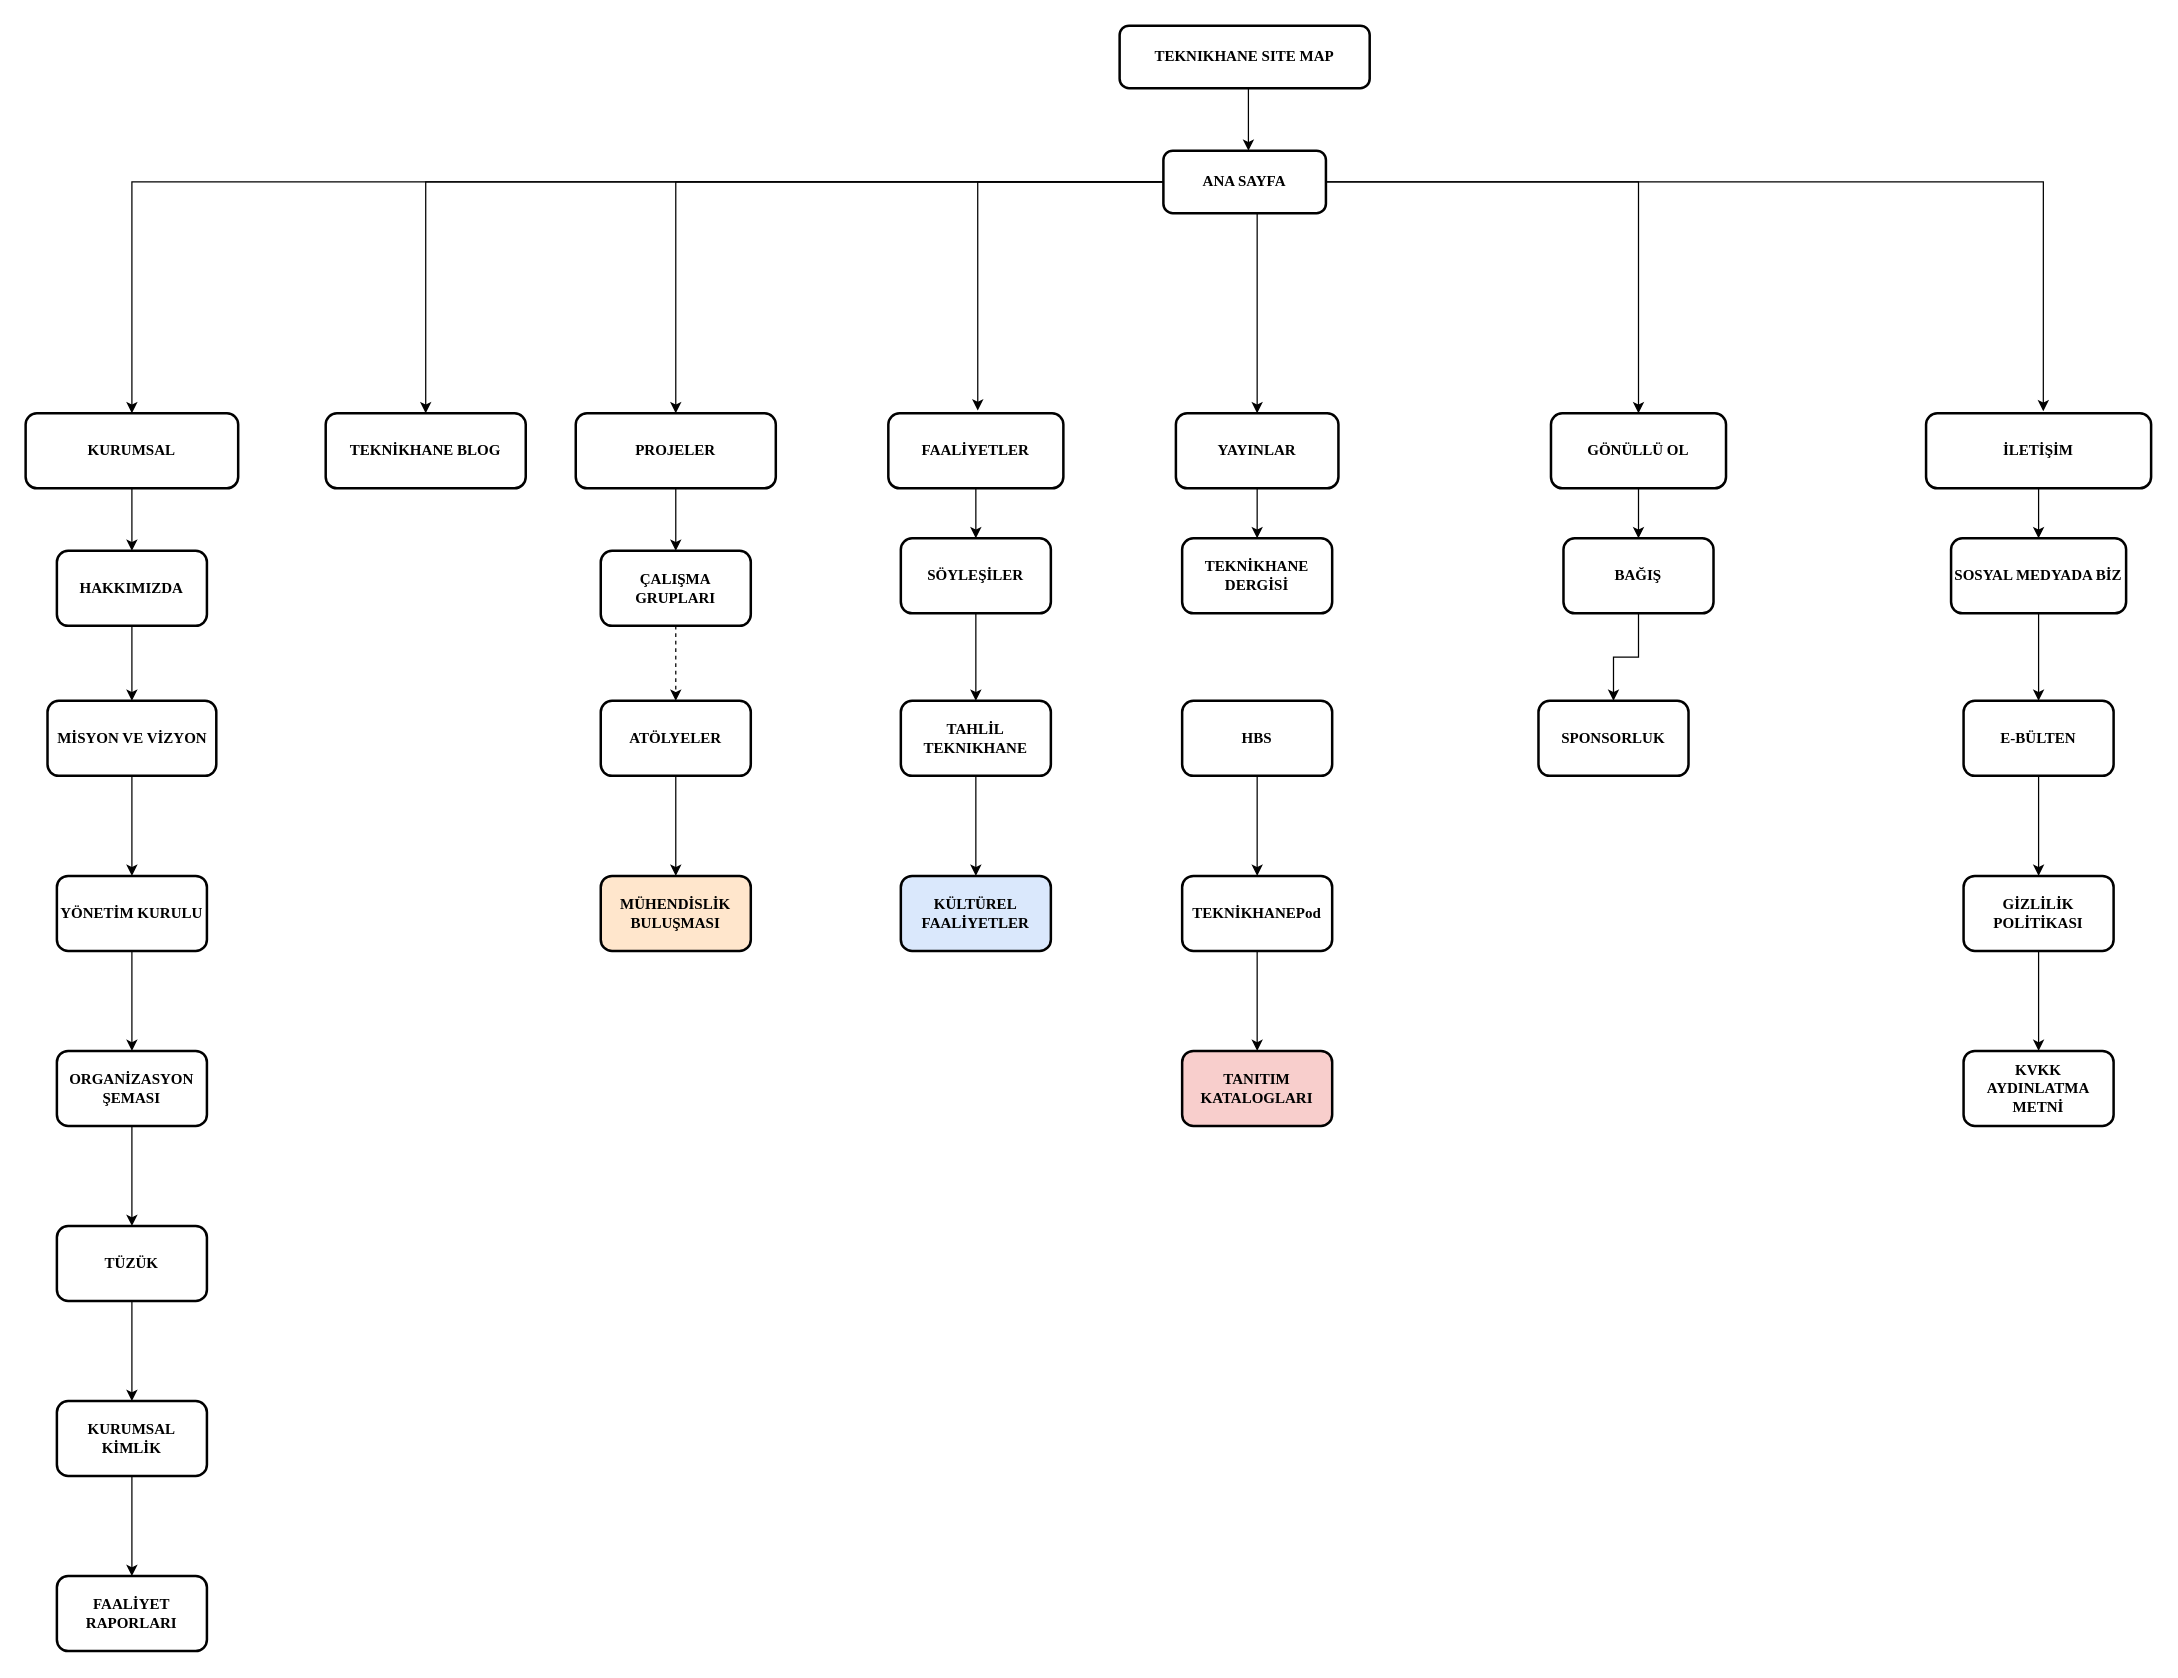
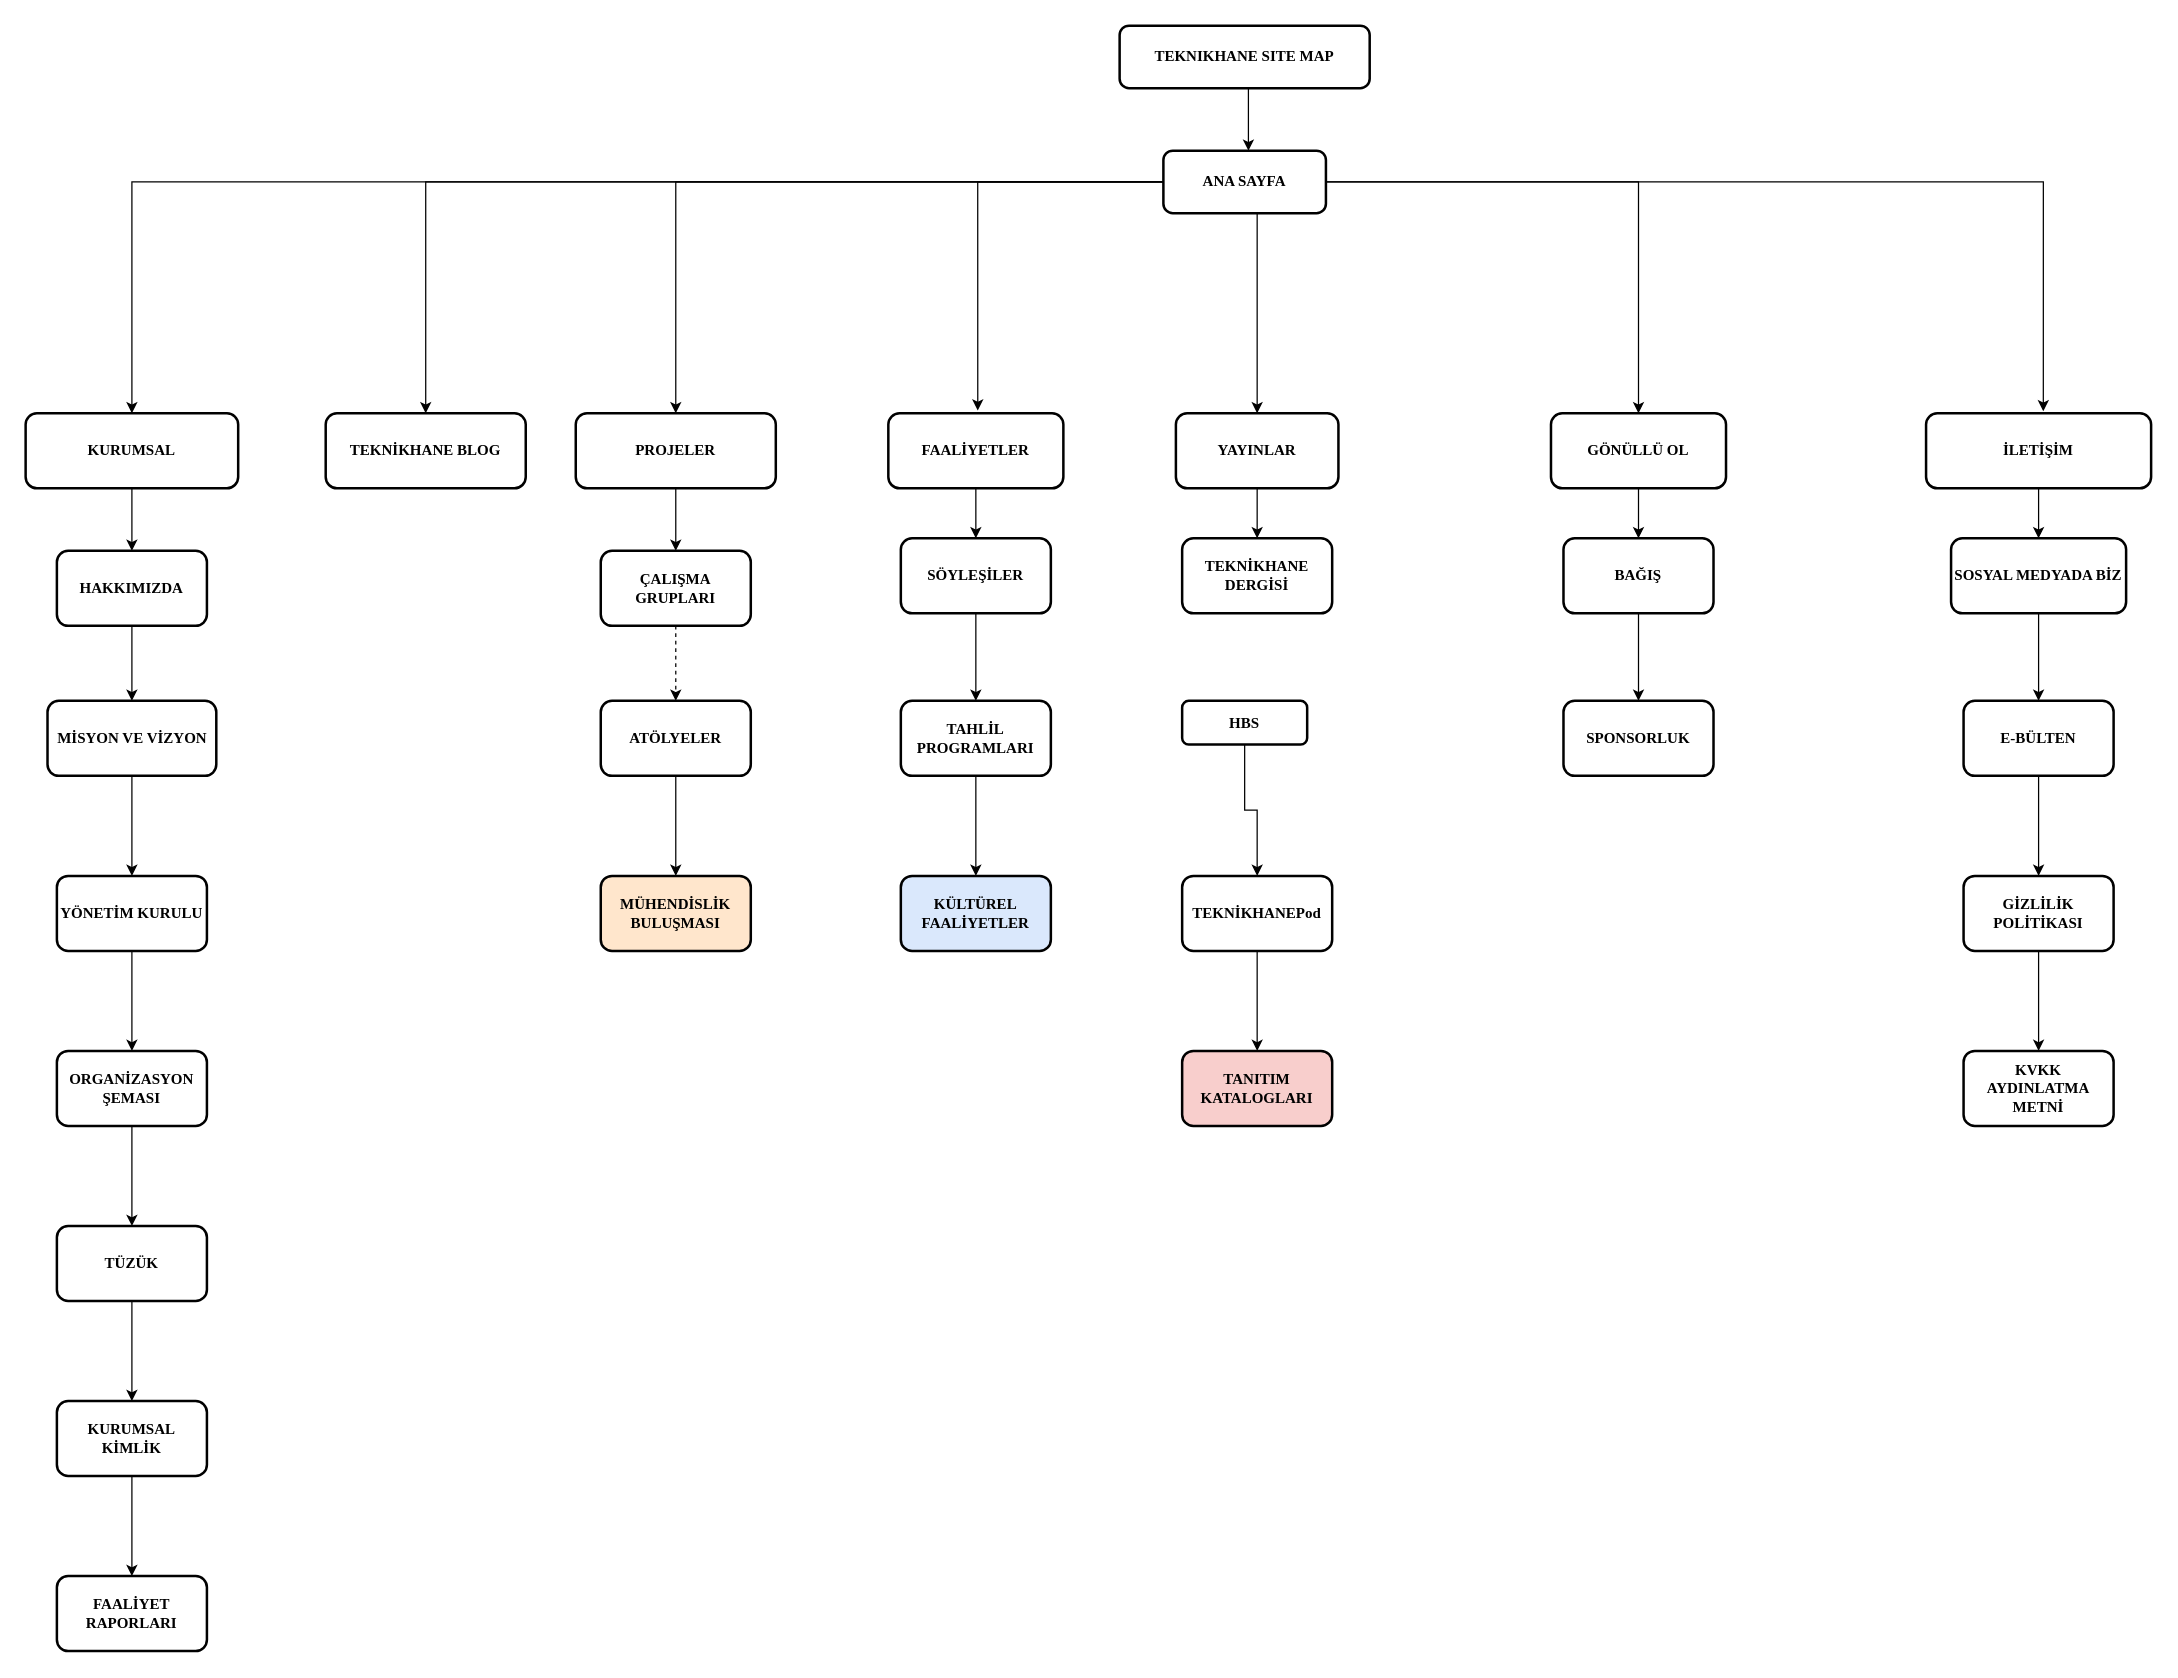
(976, 738) -> (976, 738)
(1257, 738) -> (1244, 723)
(1613, 738) -> (1638, 738)
